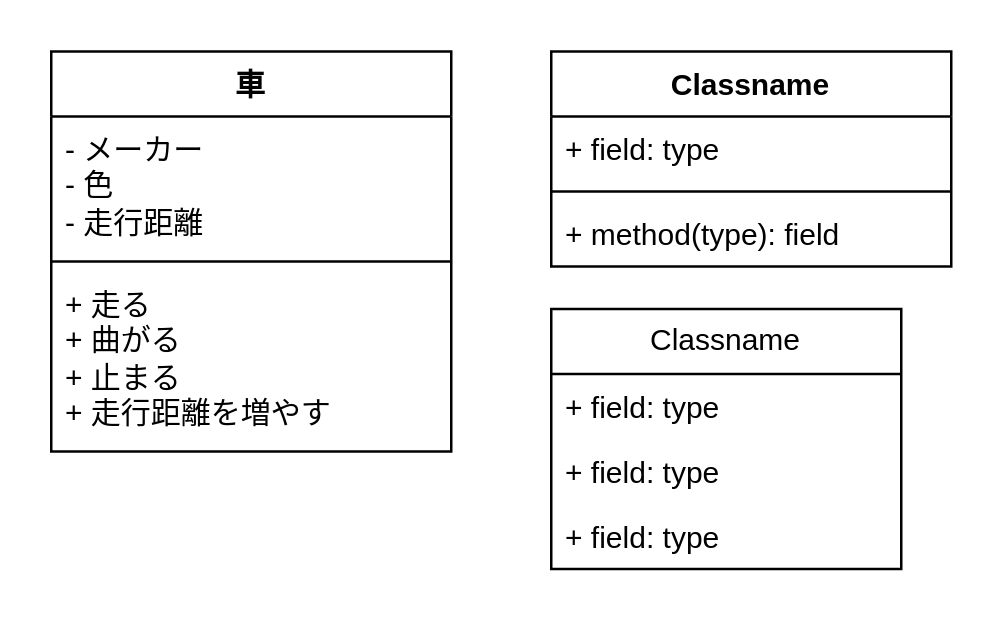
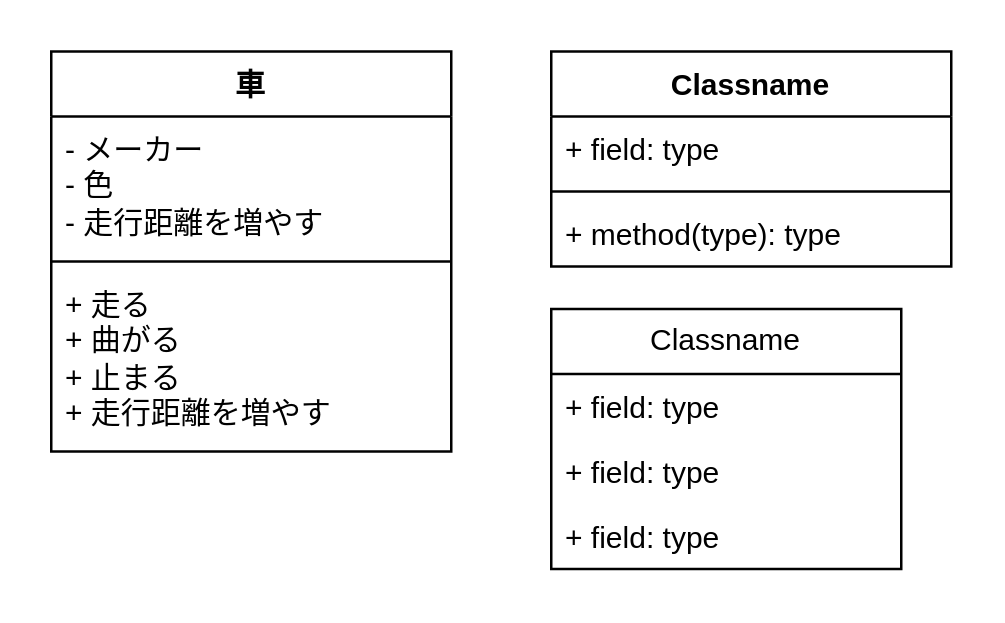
(139, 188) -> (199, 188)
(723, 237) -> (723, 237)
